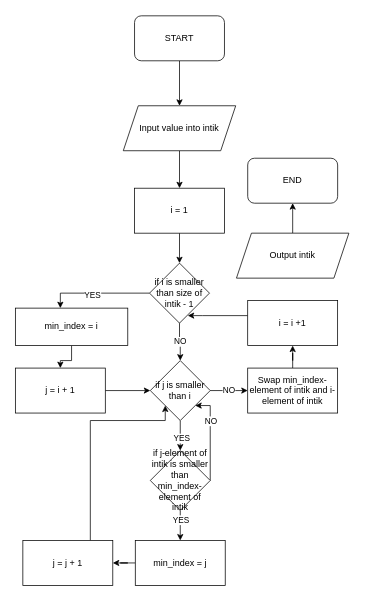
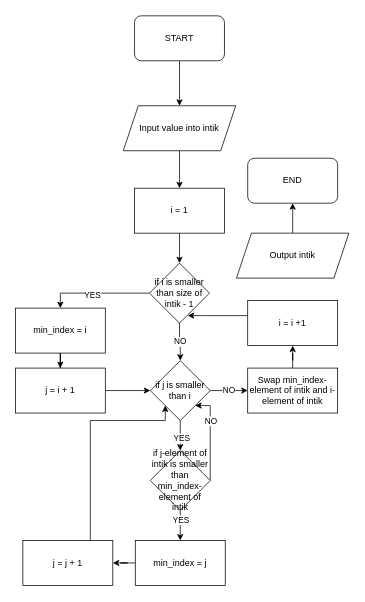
(72, 327) -> (60, 330)
